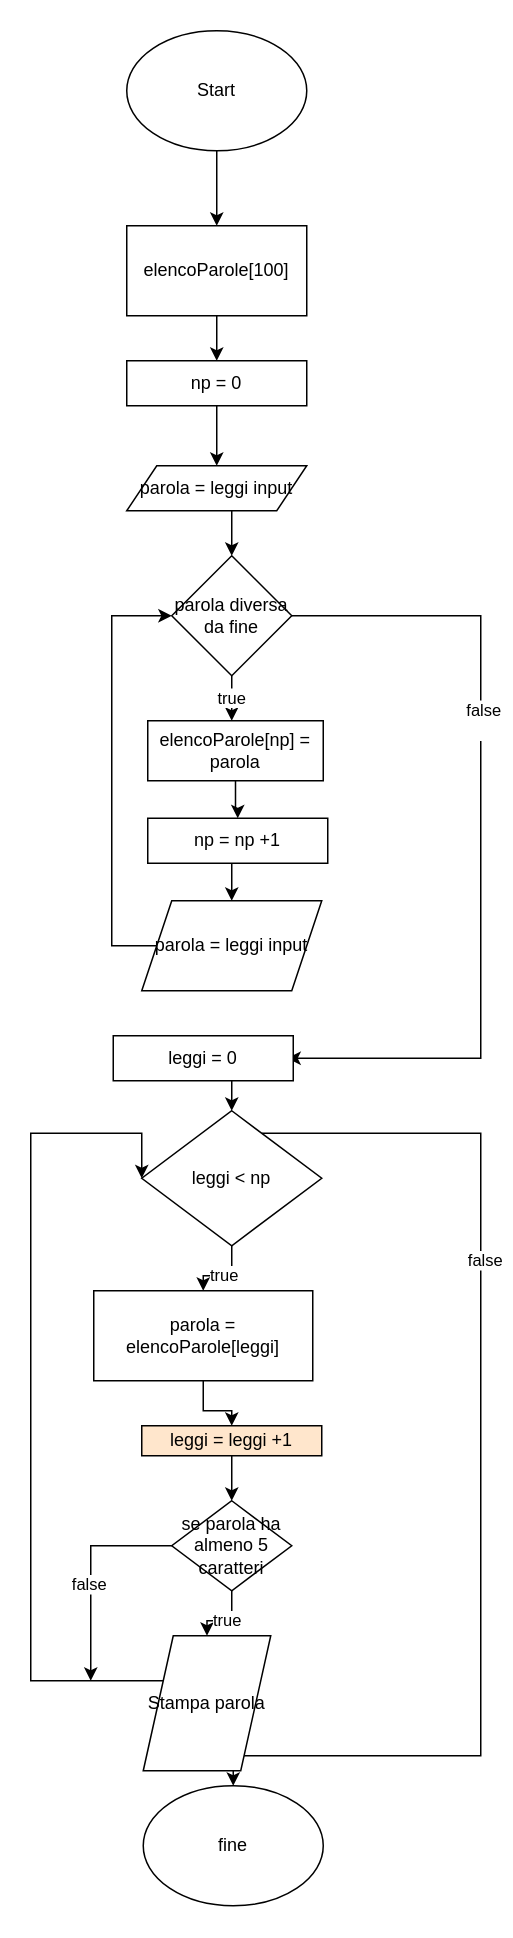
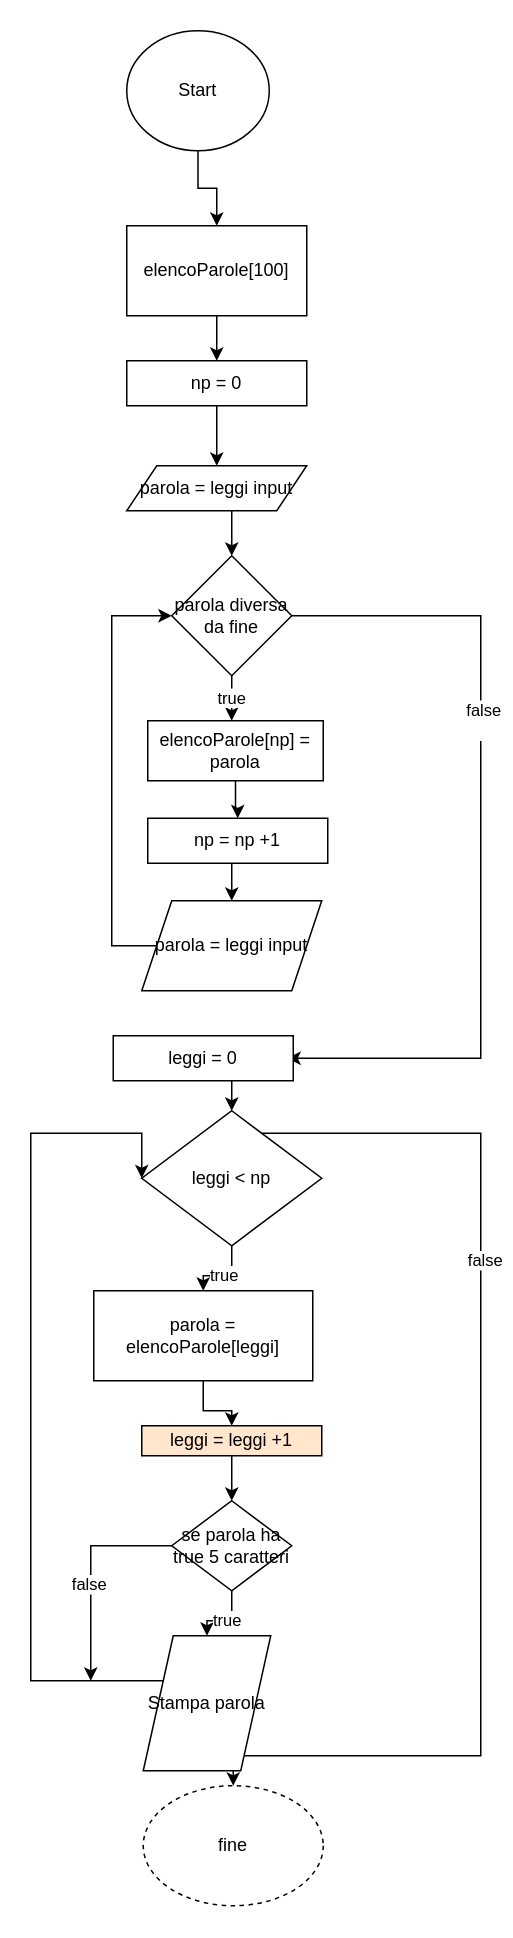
(217, 91) -> (198, 91)
(232, 1546) -> (232, 1546)
(233, 1846) -> (233, 1846)
